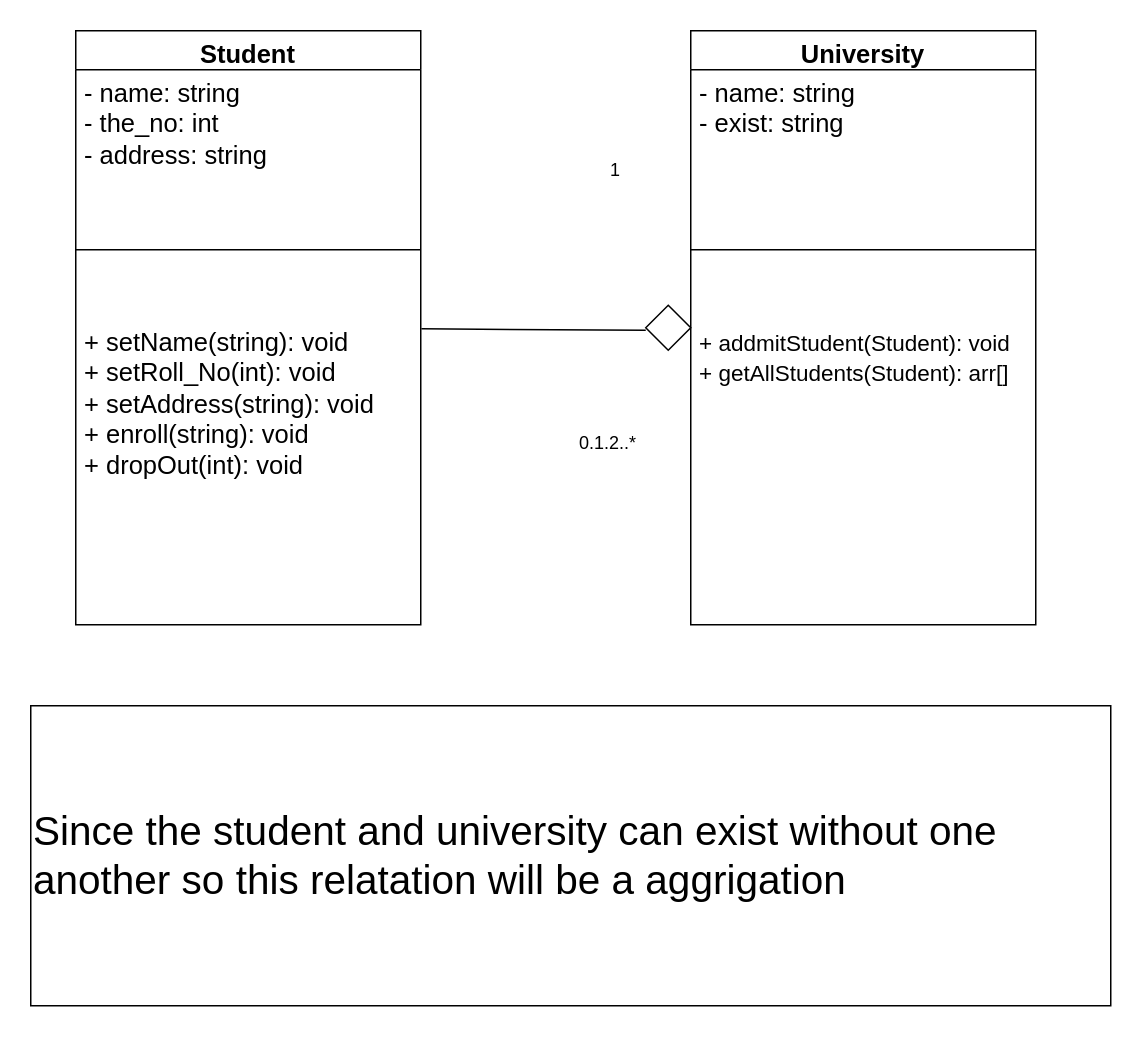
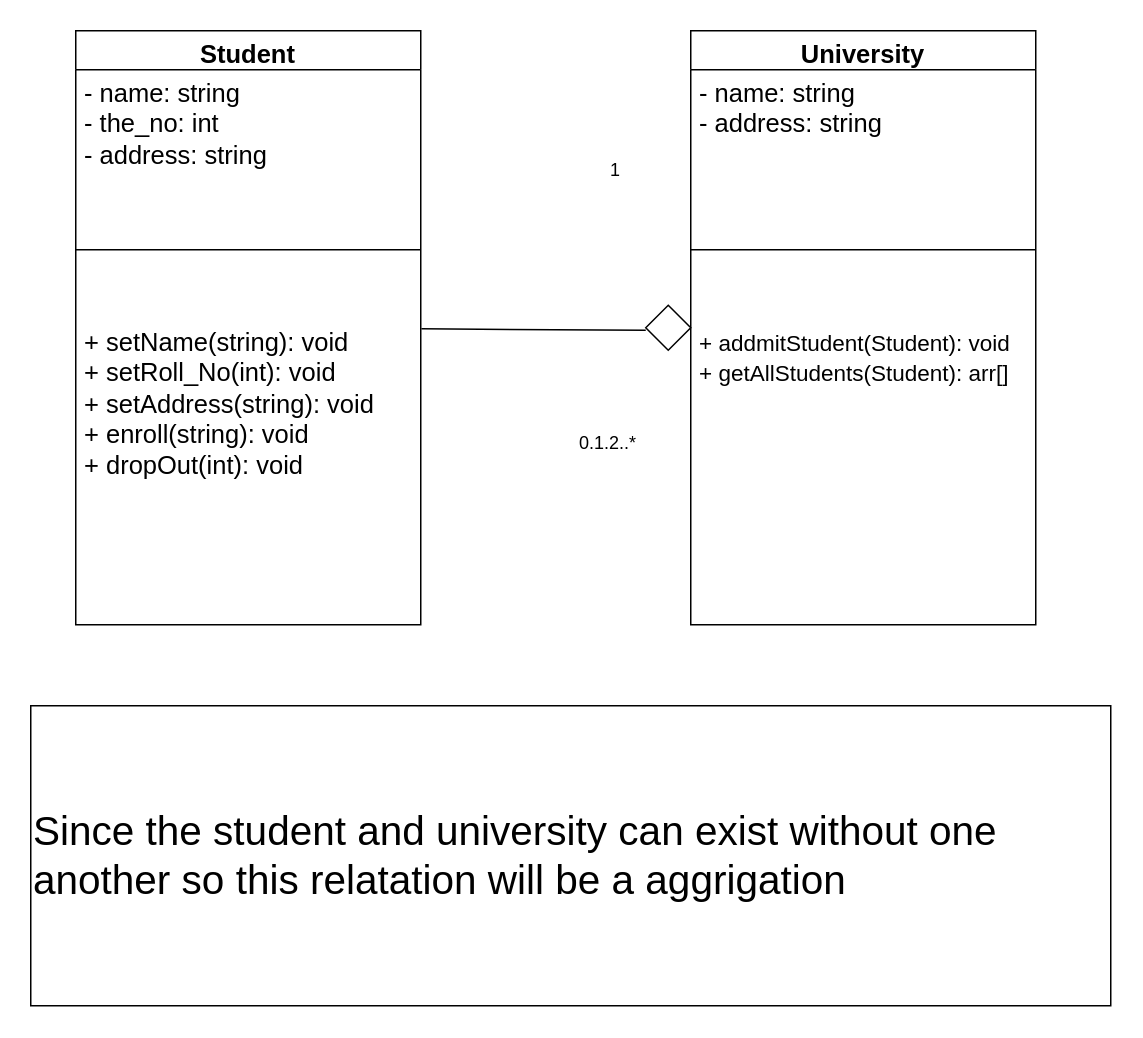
(790, 111) -> (808, 111)
